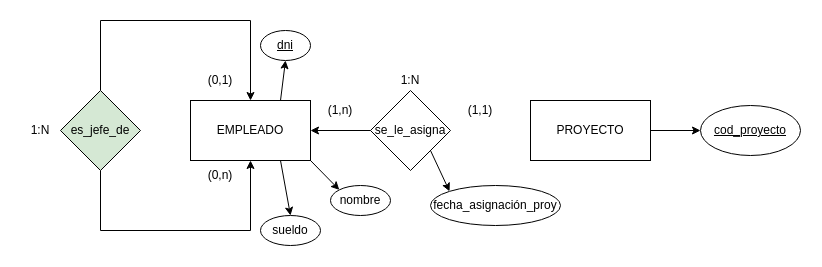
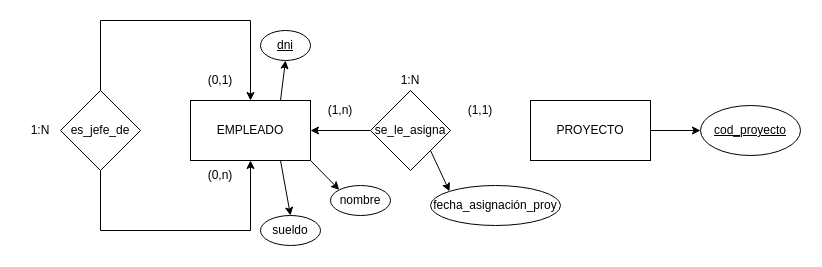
(101, 131) -> (101, 131)
